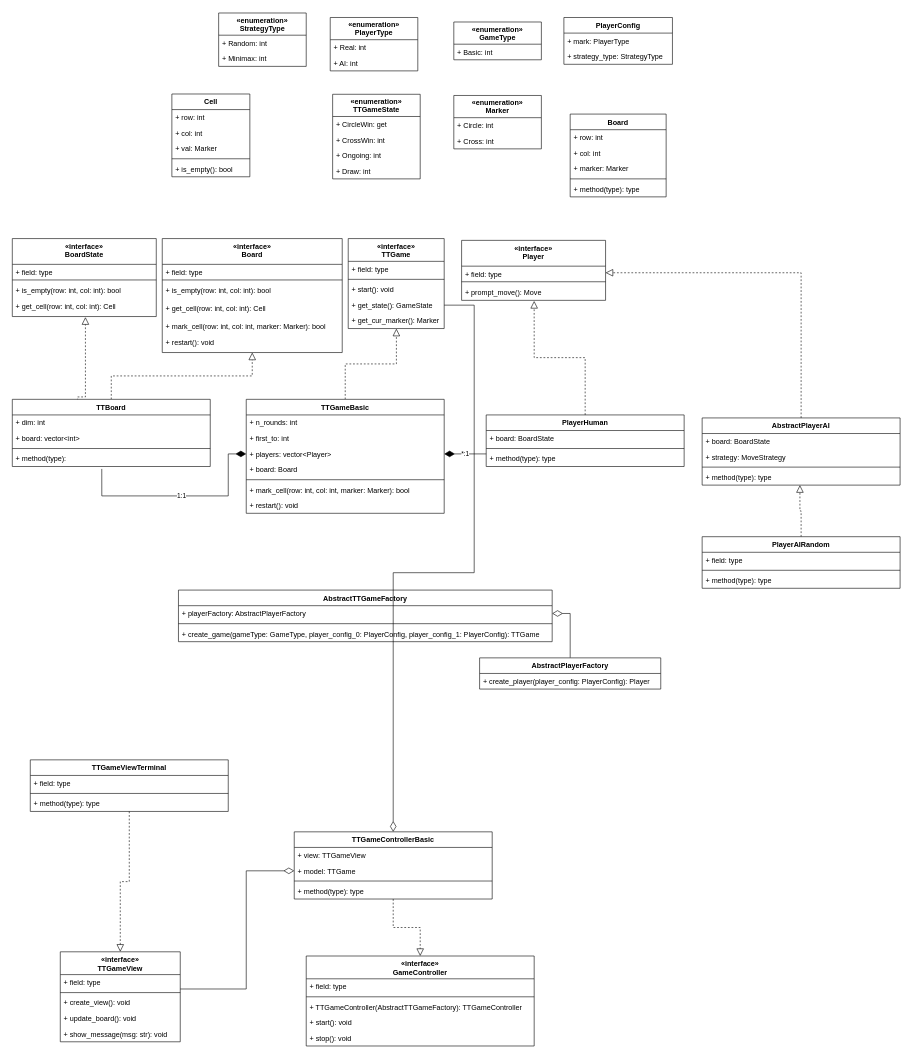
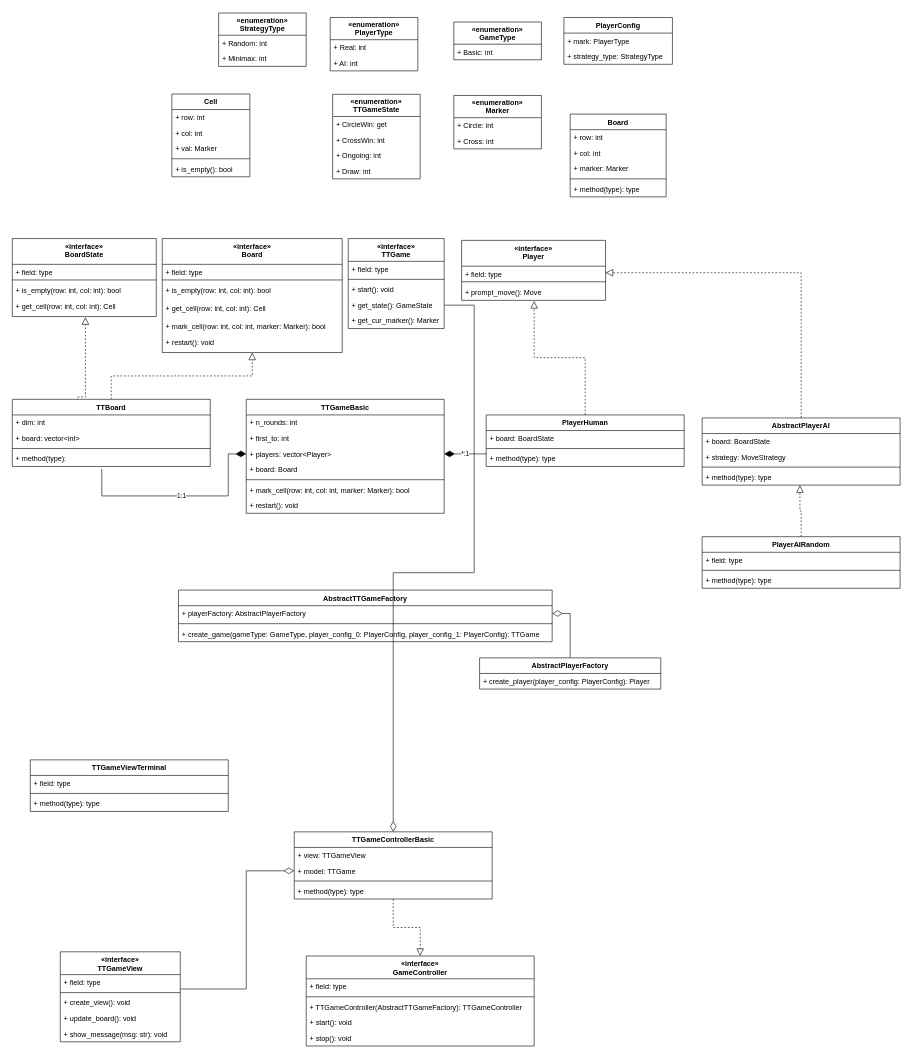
(367, 364) -> none
(128, 882) -> none
